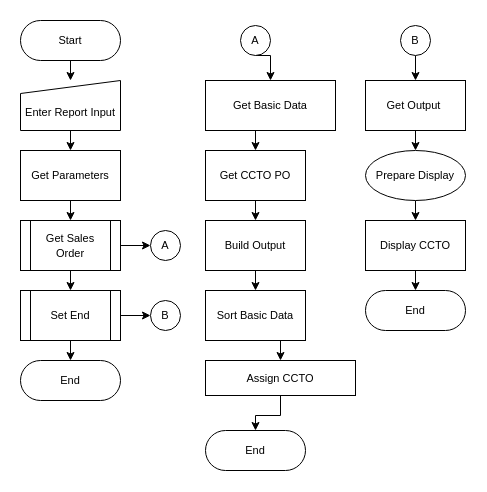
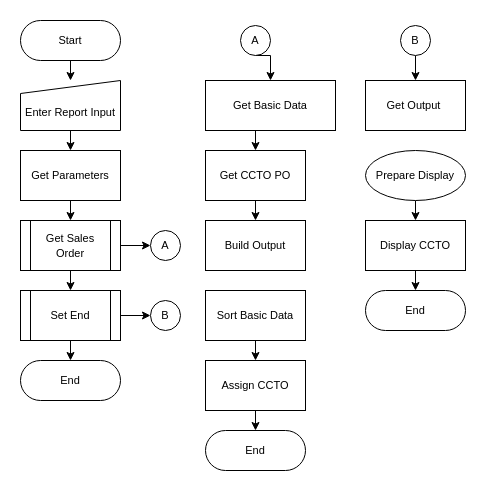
(416, 137) -> none
(256, 277) -> none
(281, 378) -> (256, 386)
